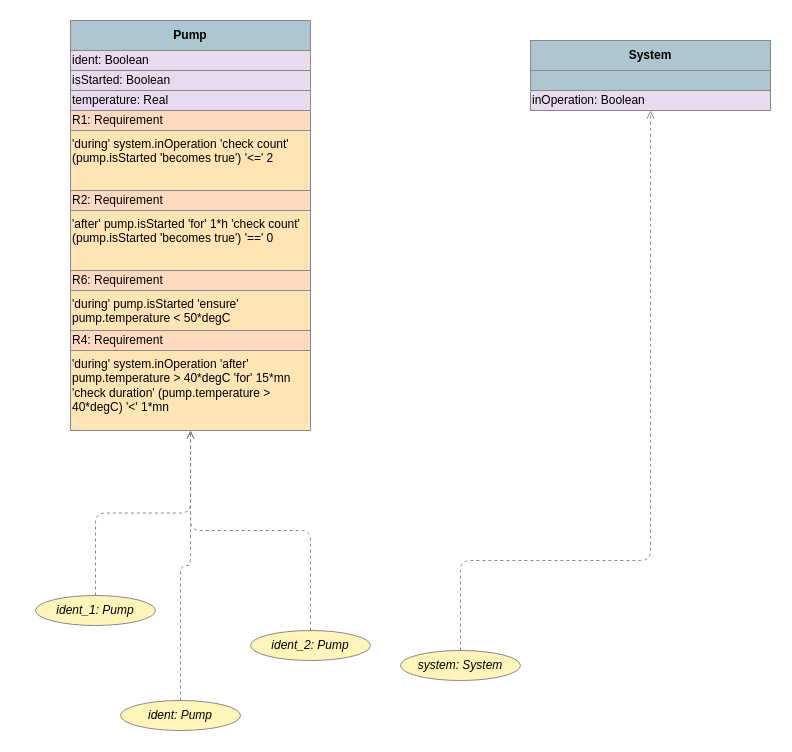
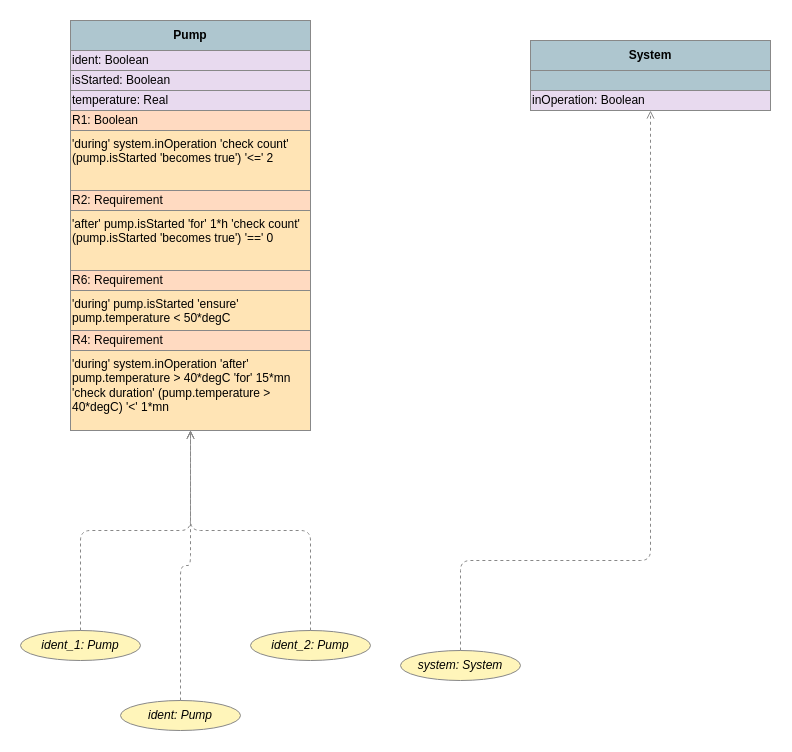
(118, 121) -> (105, 121)
(96, 611) -> (81, 646)
